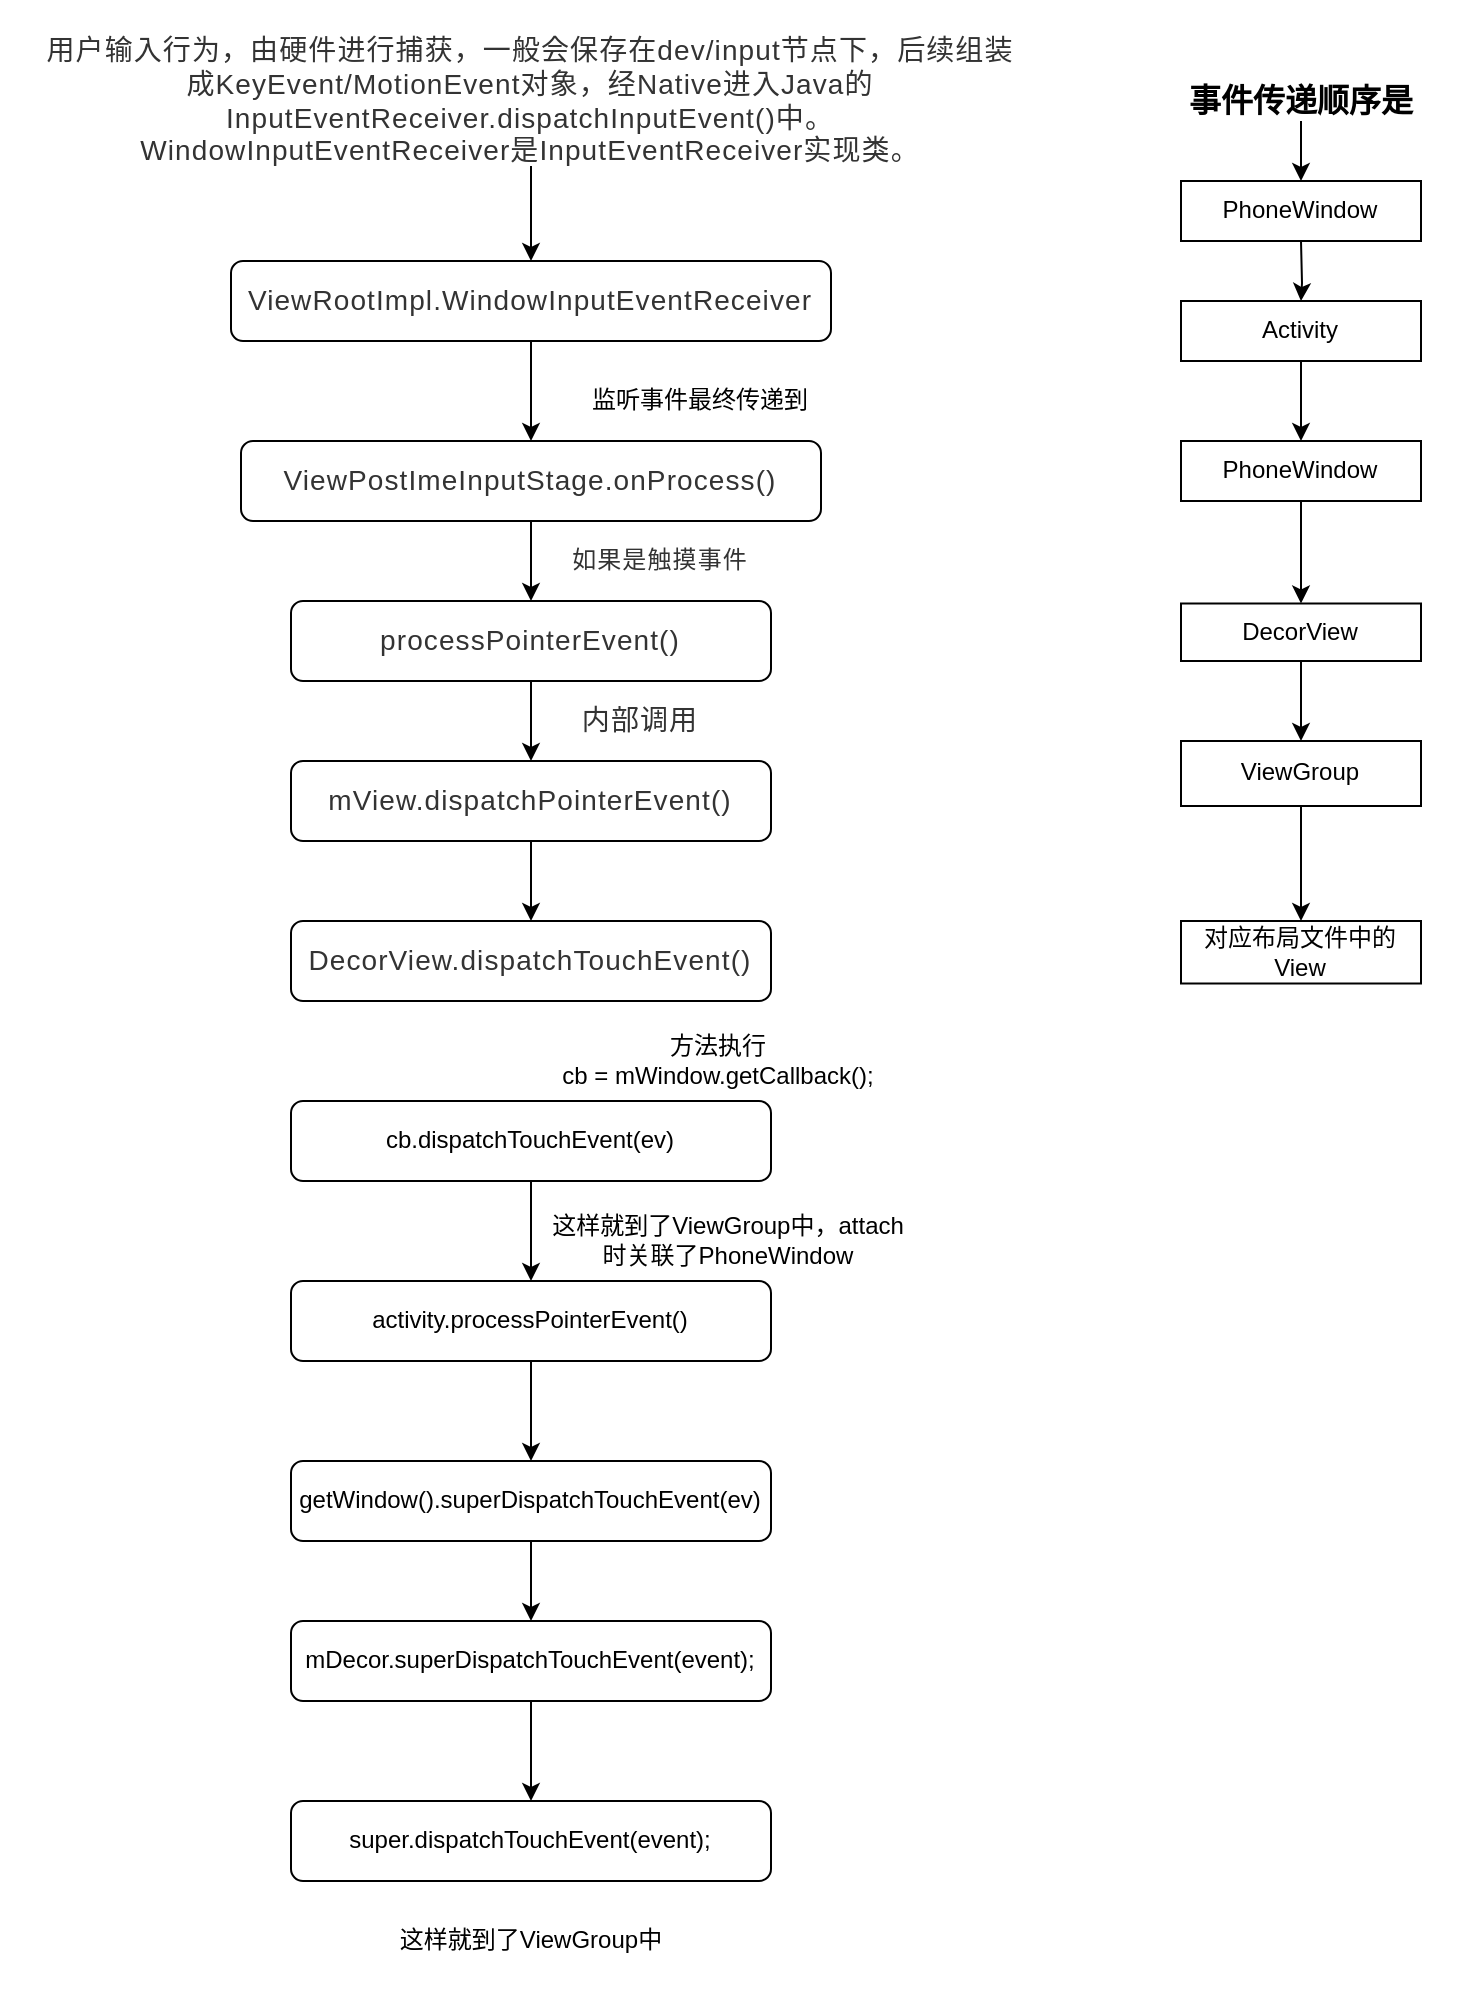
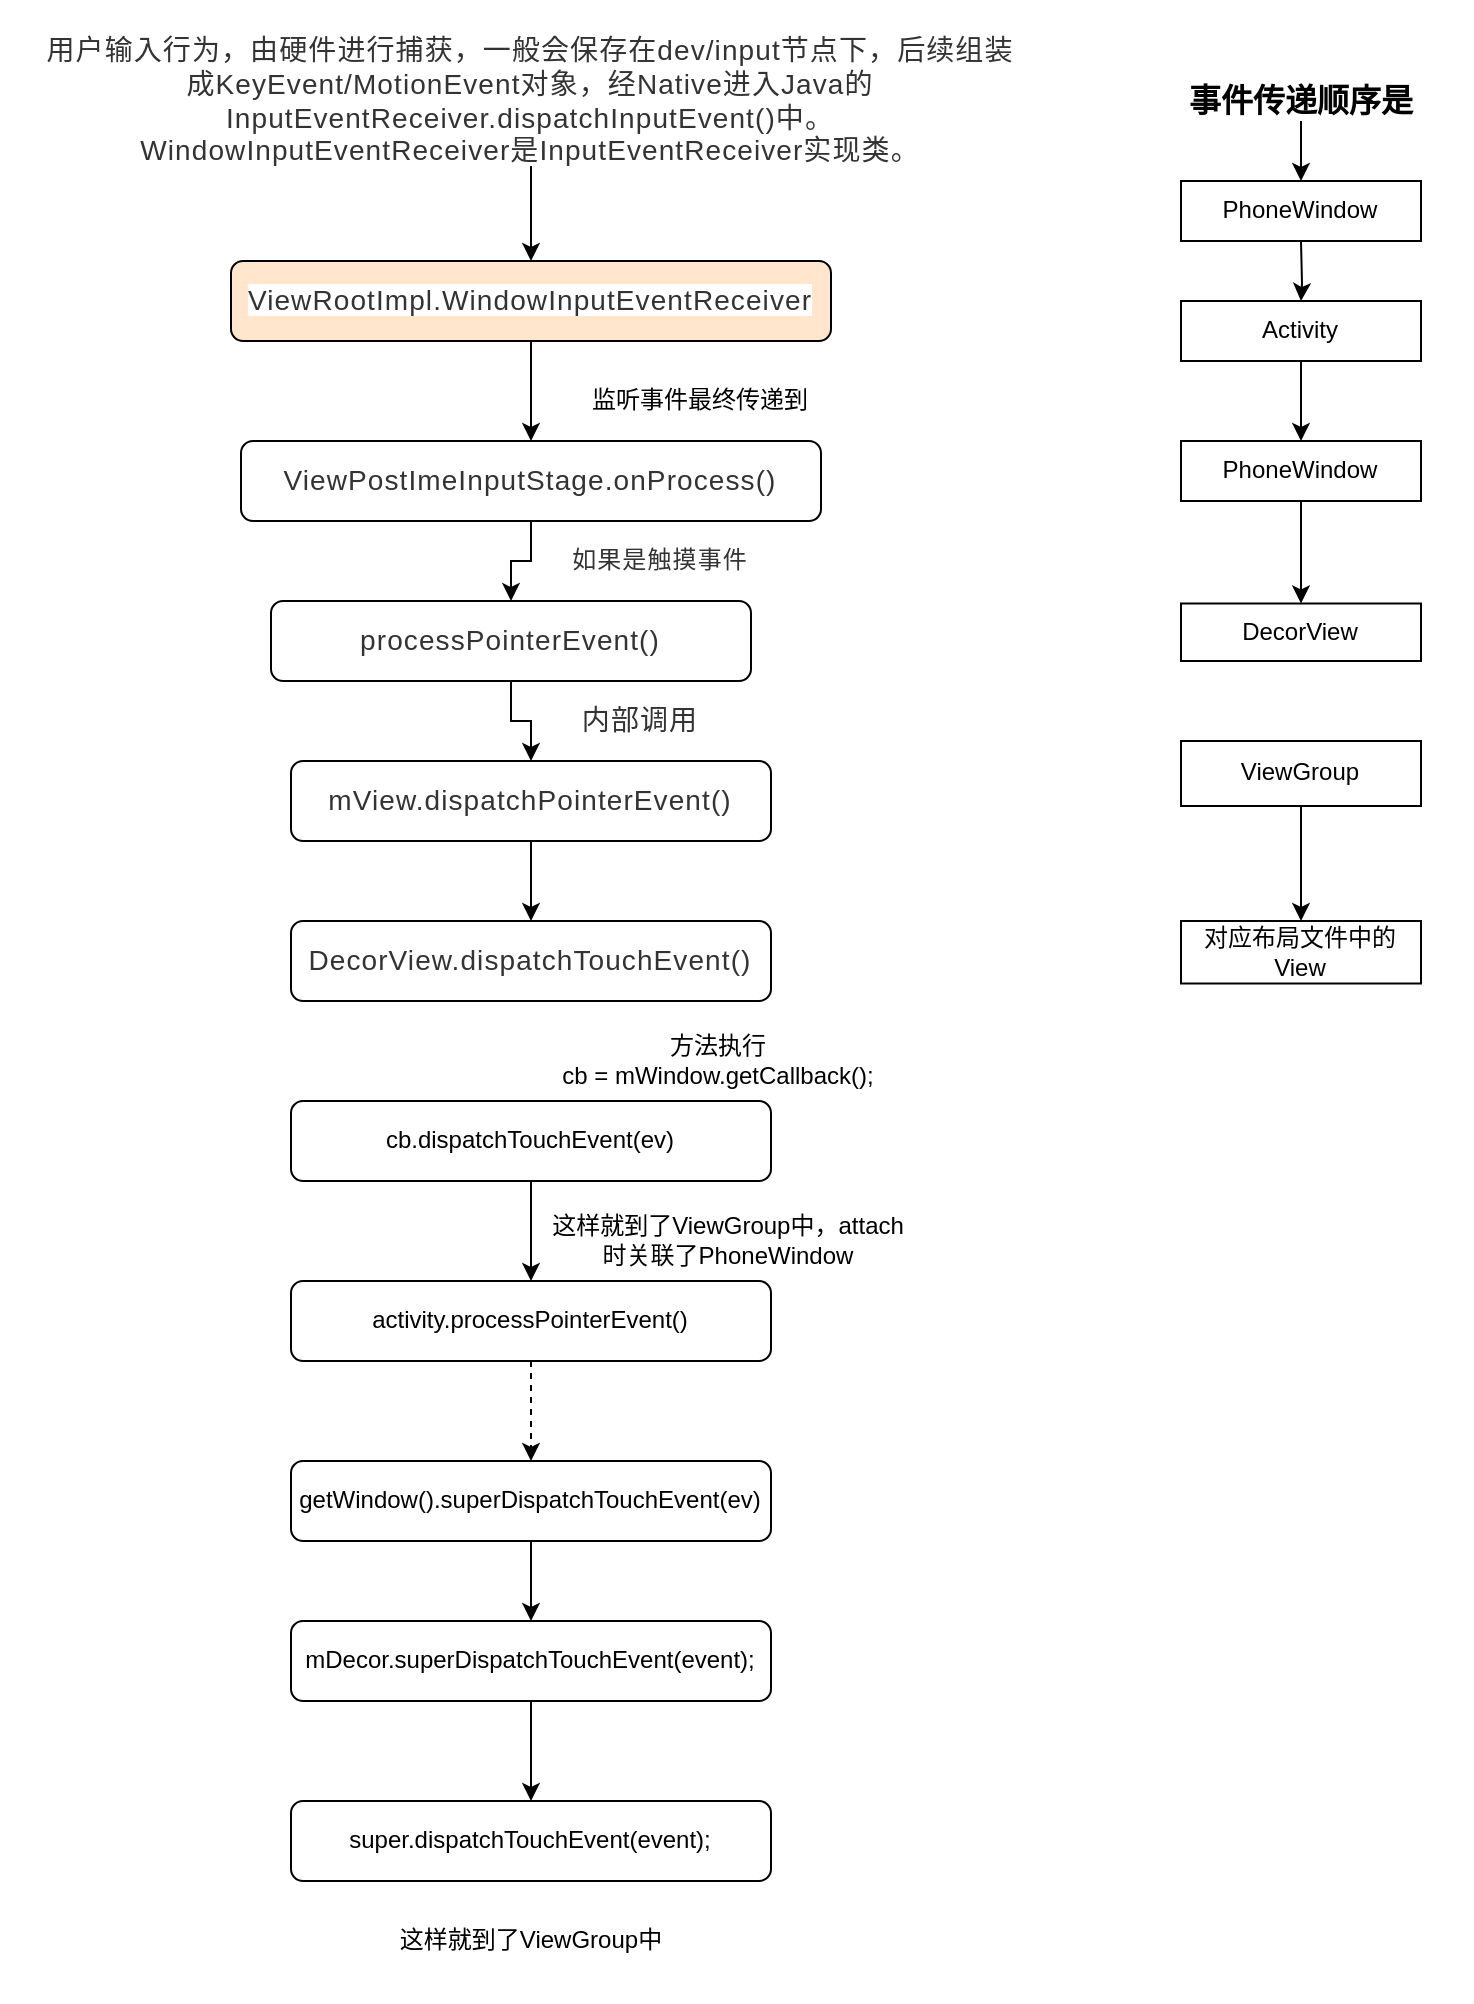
(531, 301) -> (531, 301)
(531, 641) -> (511, 641)
(1301, 694) -> none
(531, 1405) -> (531, 1405)
